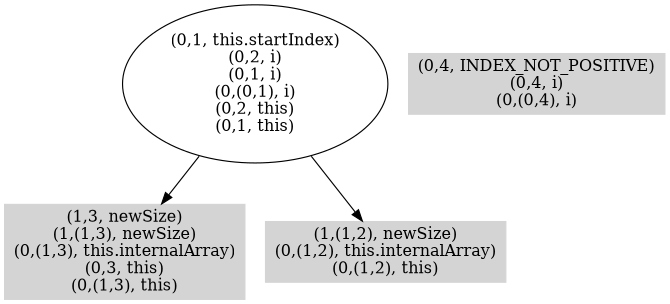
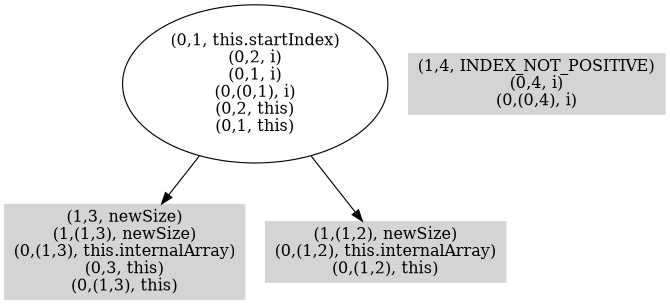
(537, 84) -> (537, 84)
